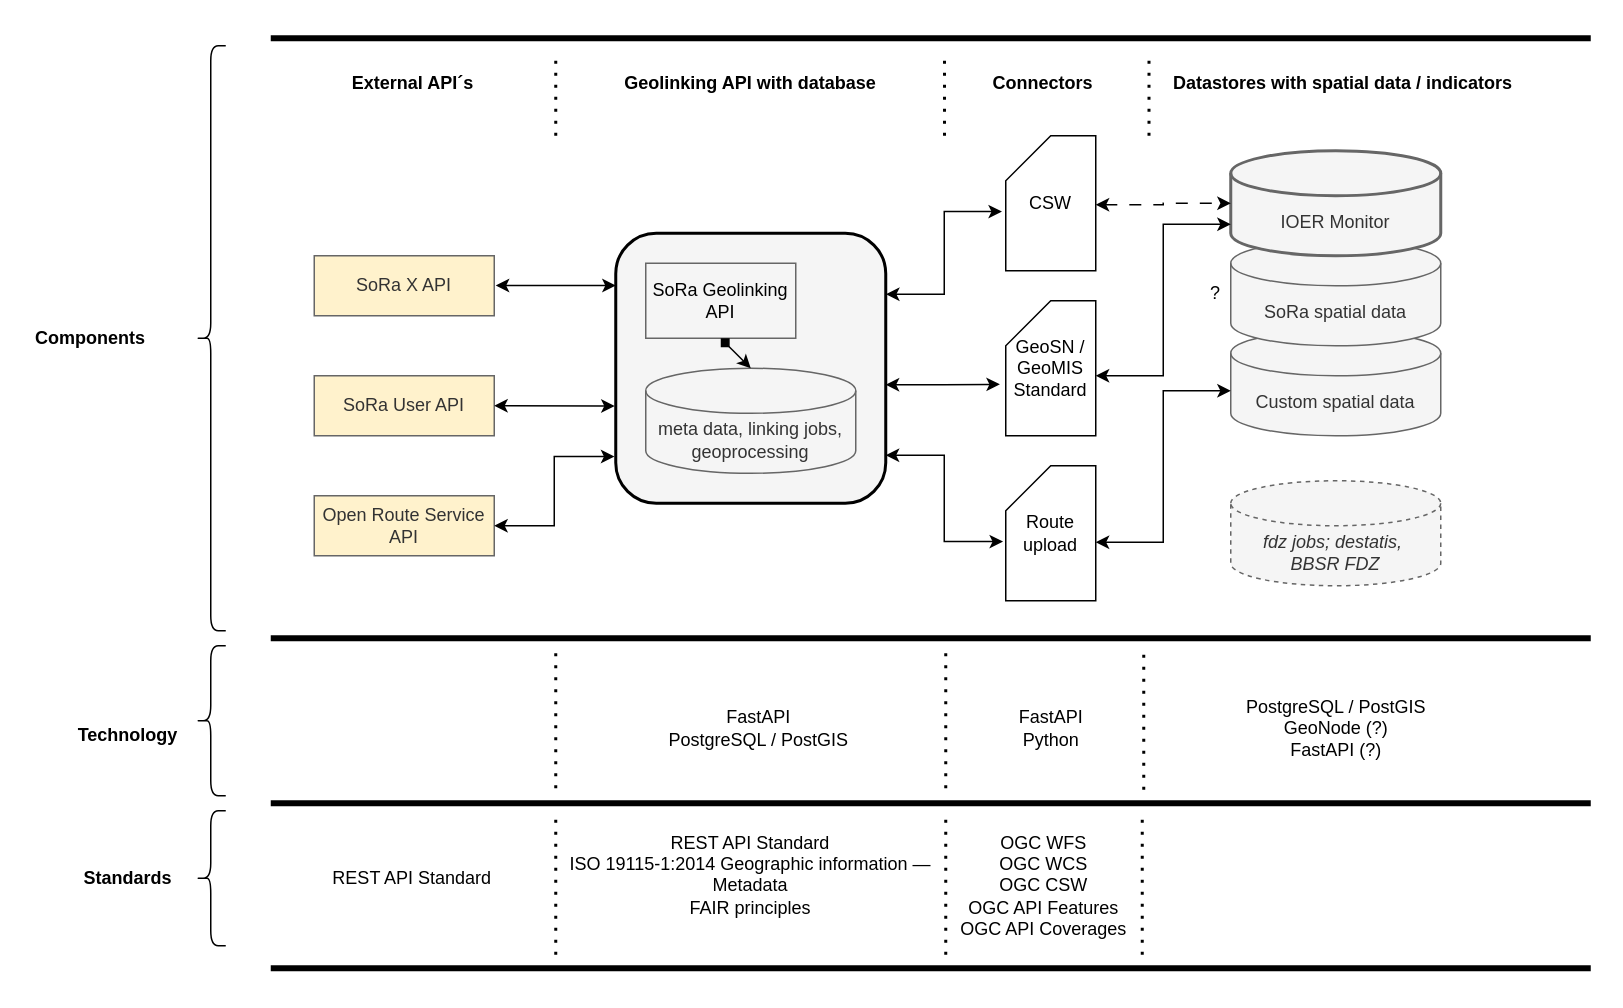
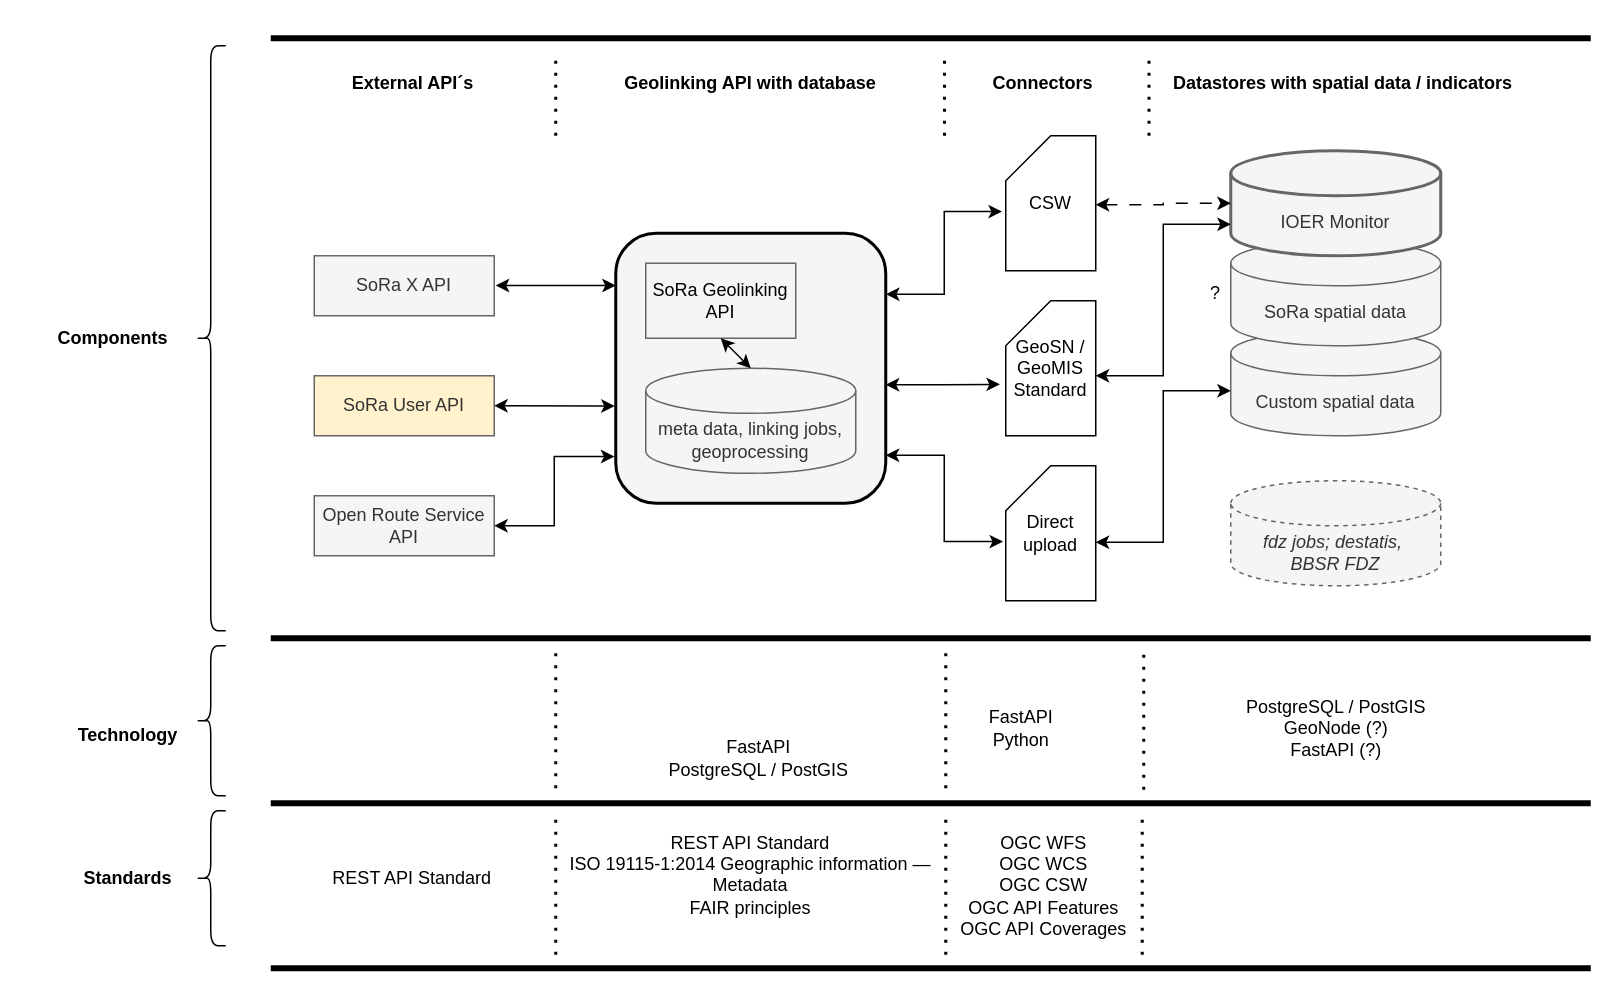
(404, 286) -> (404, 286)
(91, 338) -> (113, 338)
(729, 346) -> (728, 346)
(404, 526) -> (404, 526)
(1051, 533) -> (1051, 533)
(759, 728) -> (759, 758)
(1051, 728) -> (1021, 728)
